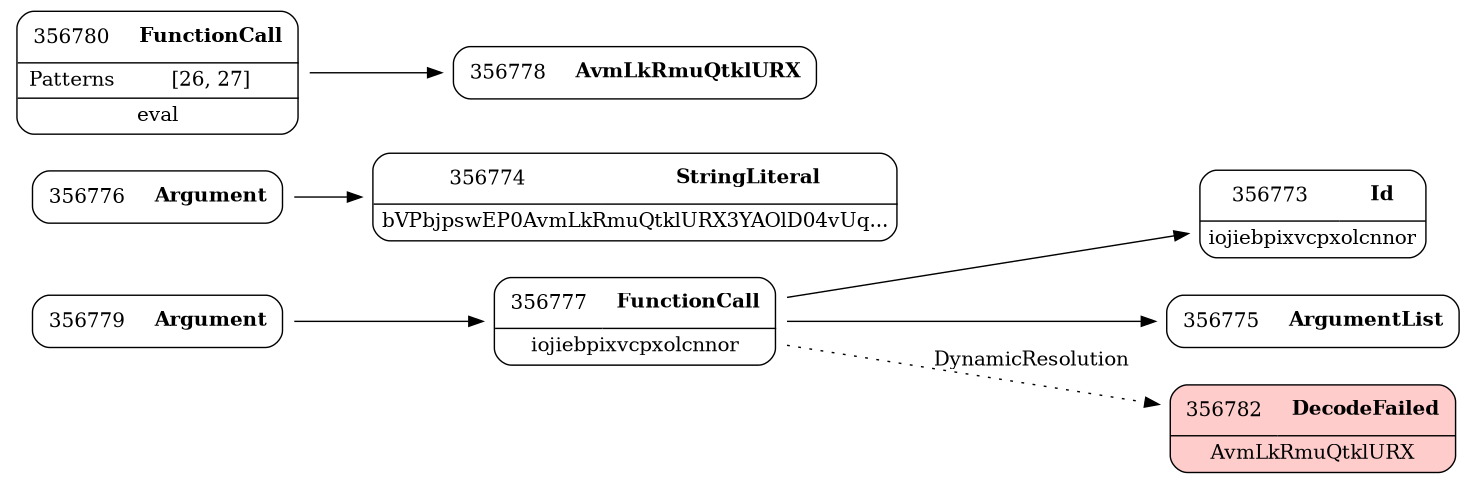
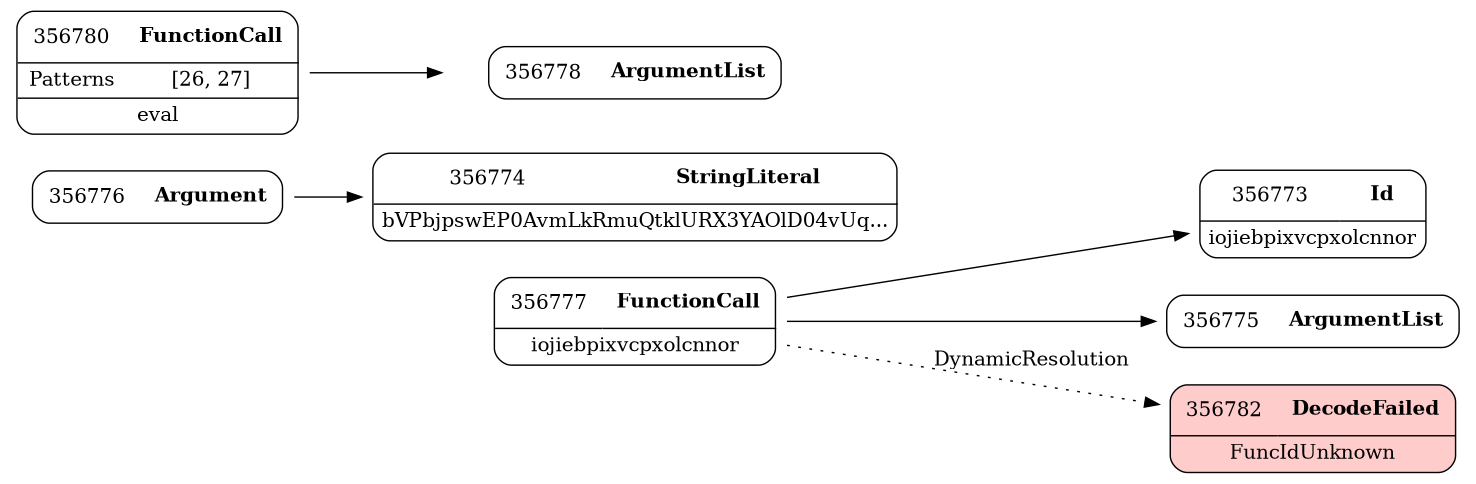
(689, 71) -> (689, 71)
(157, 321) -> none
(1313, 453) -> (1313, 453)
